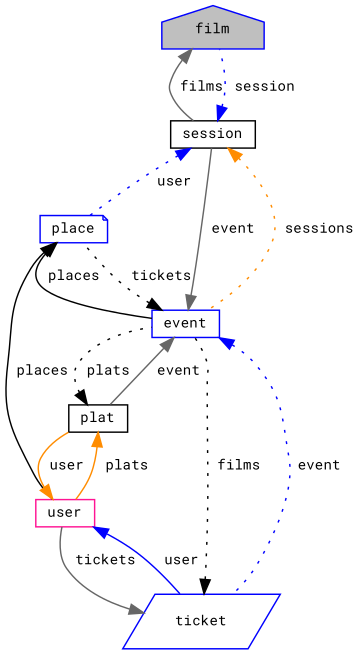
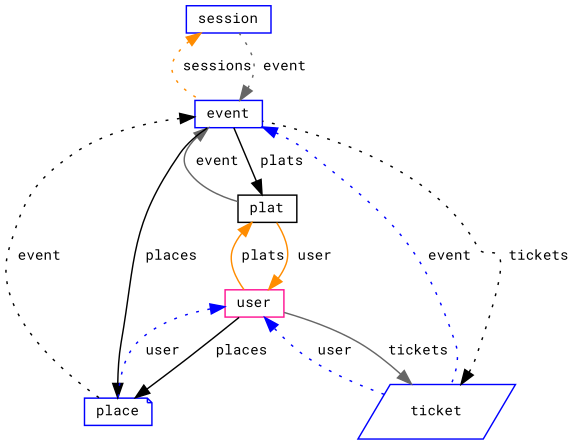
(213, 30) -> none
(213, 134) -> (229, 19)
(133, 184) -> (145, 335)
(202, 222) -> (253, 60)
(158, 276) -> (36, 256)
(98, 345) -> (245, 155)
(235, 466) -> (535, 256)
(146, 560) -> (325, 368)
